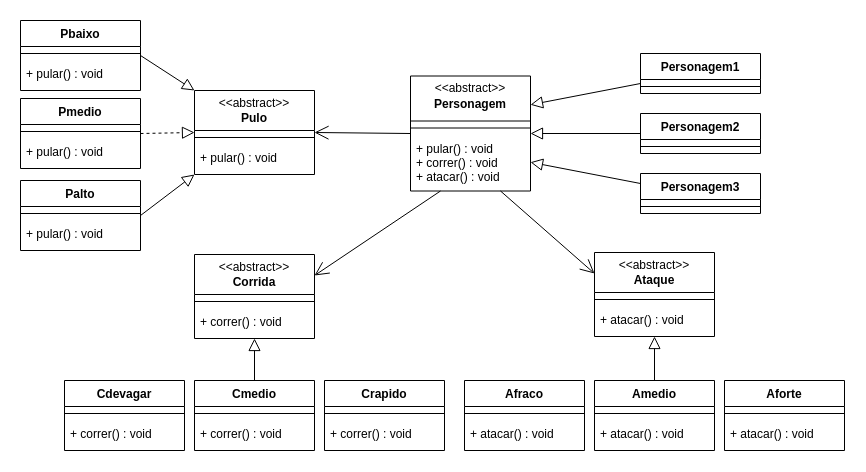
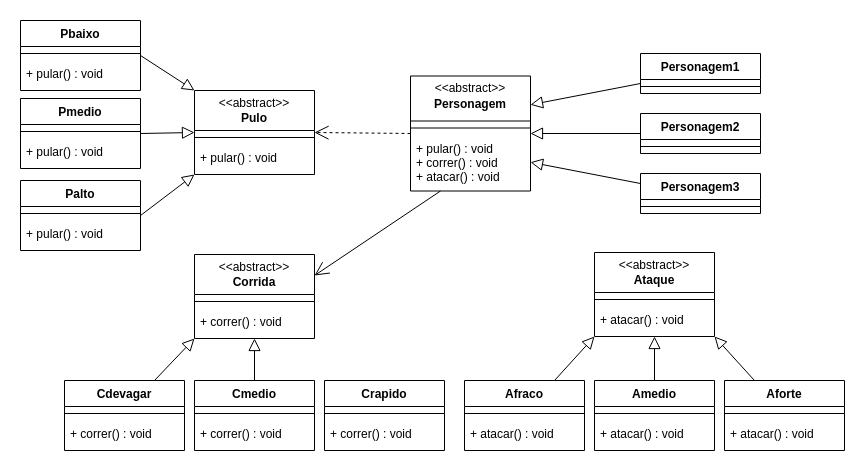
(162, 133) -> (162, 133)
(364, 133) -> (364, 133)
(547, 232) -> none
none -> (570, 363)
none -> (739, 363)
none -> (170, 364)
